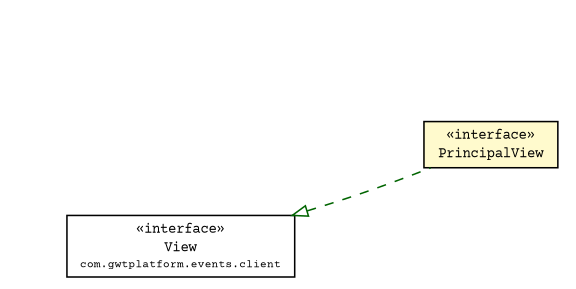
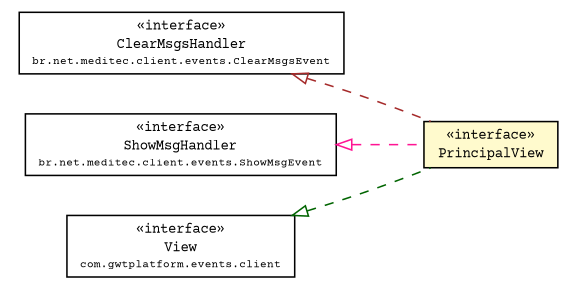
none -> (181, 43)
none -> (181, 145)
